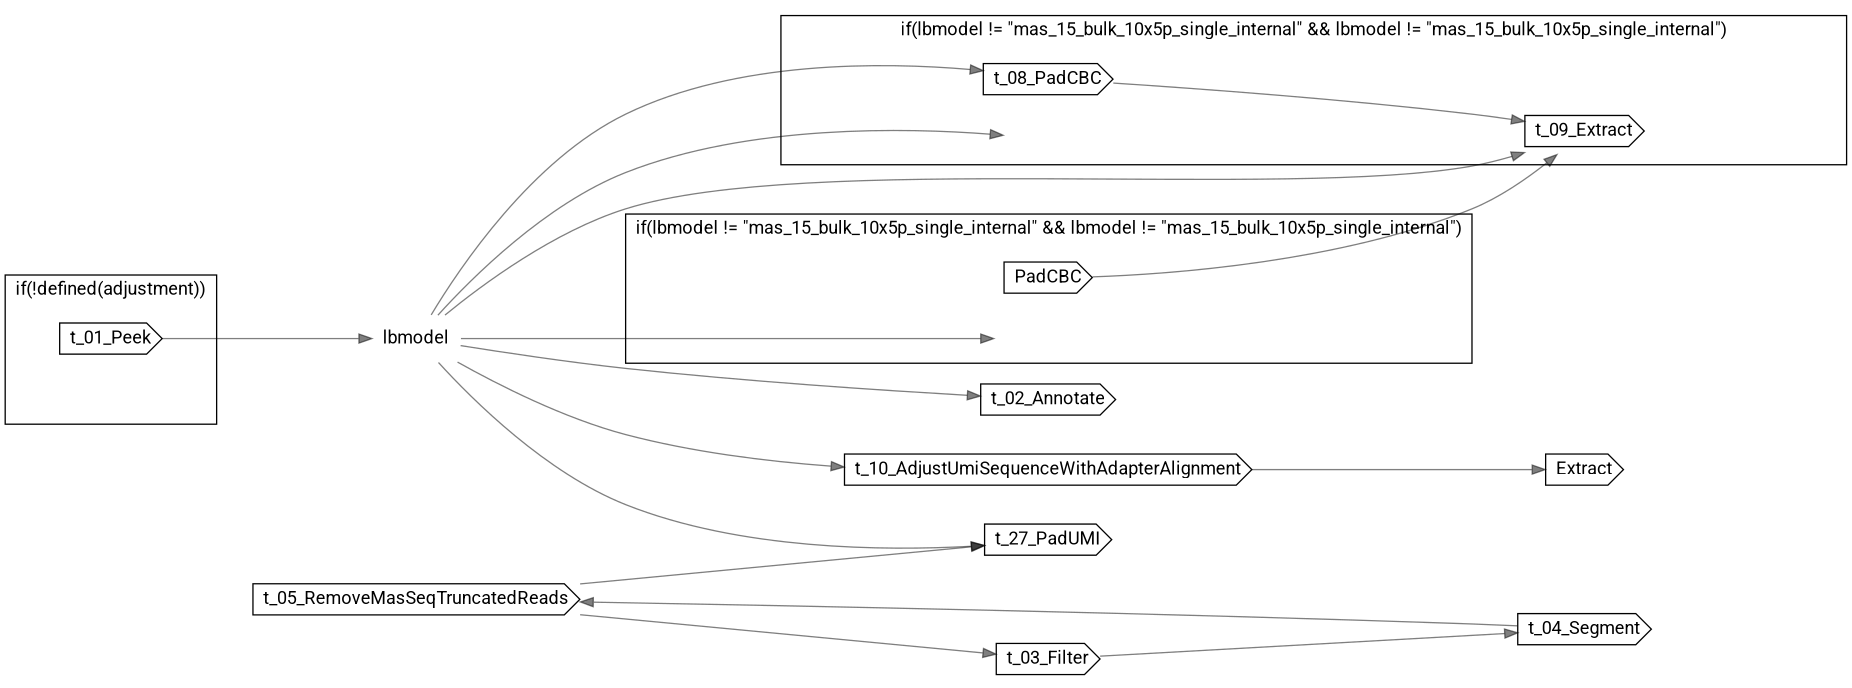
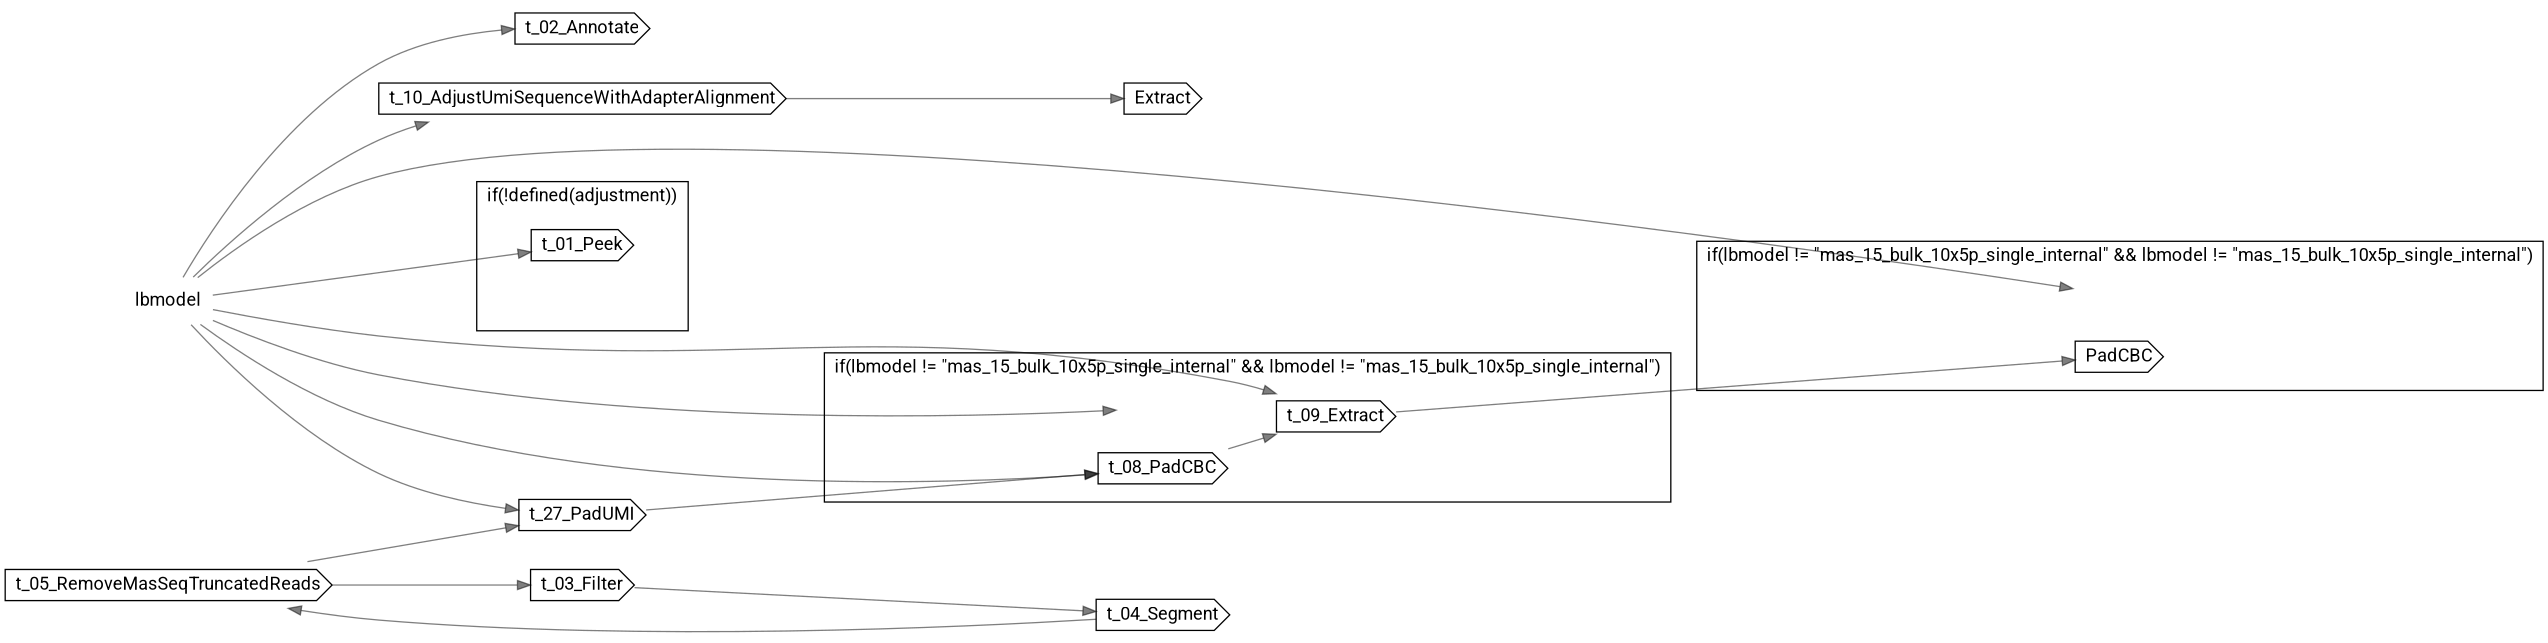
(1328, 250) -> (1679, 390)
(260, 339) -> (365, 274)
none -> (865, 492)
